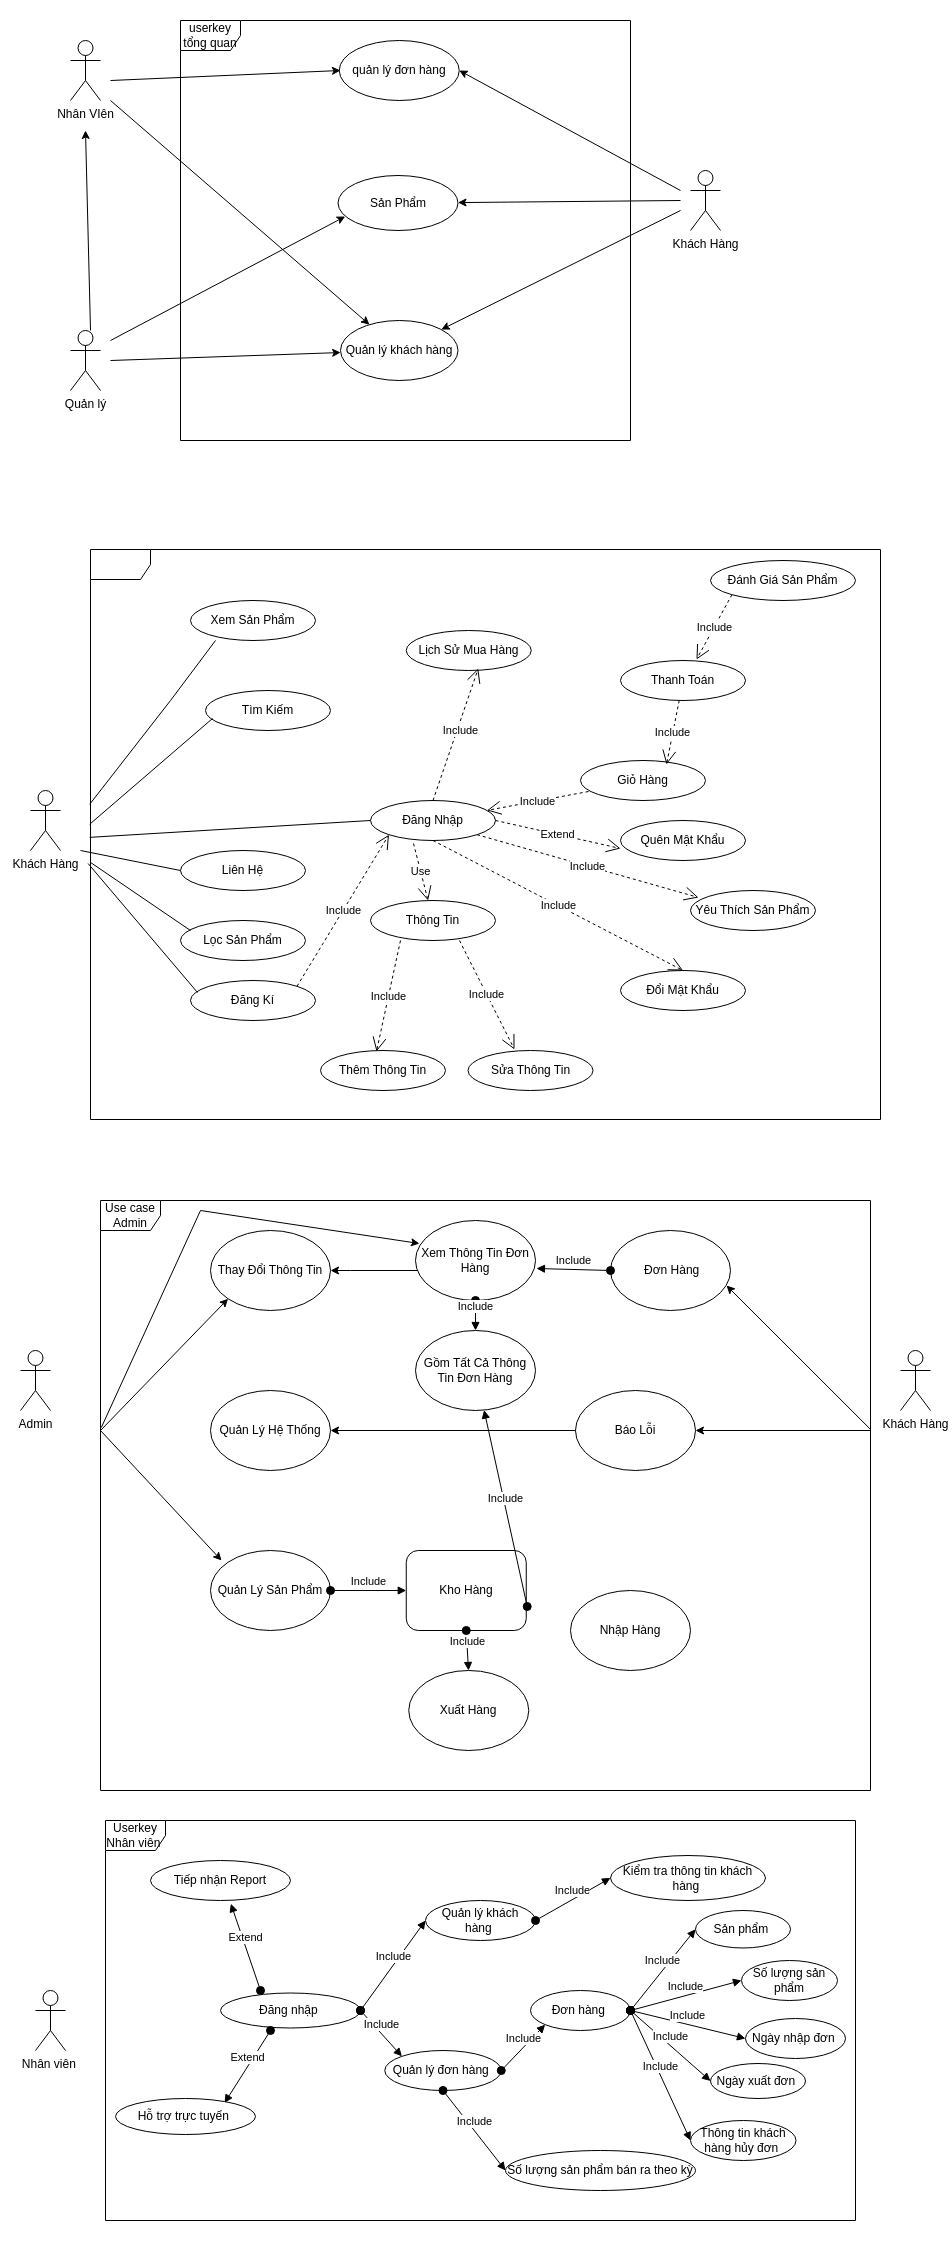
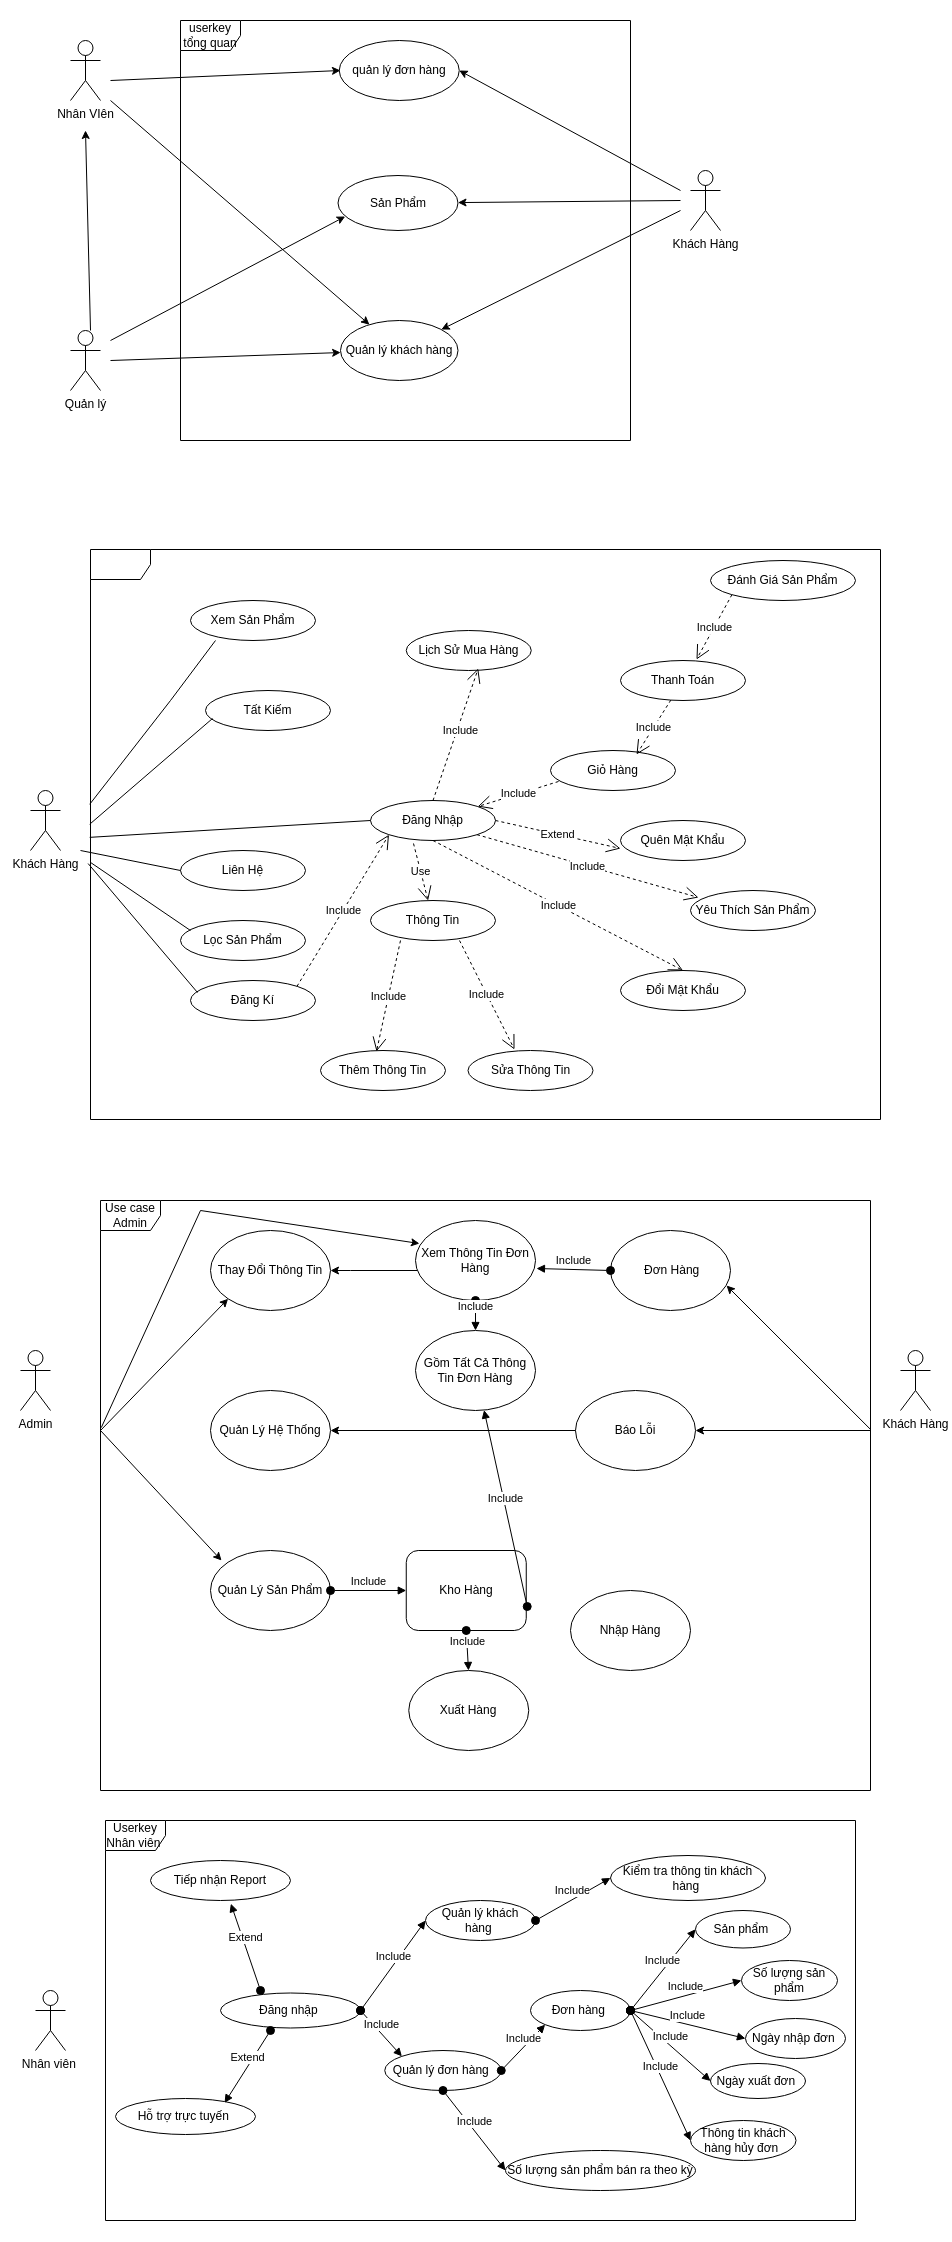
(268, 711) -> (268, 711)
(643, 781) -> (613, 771)
